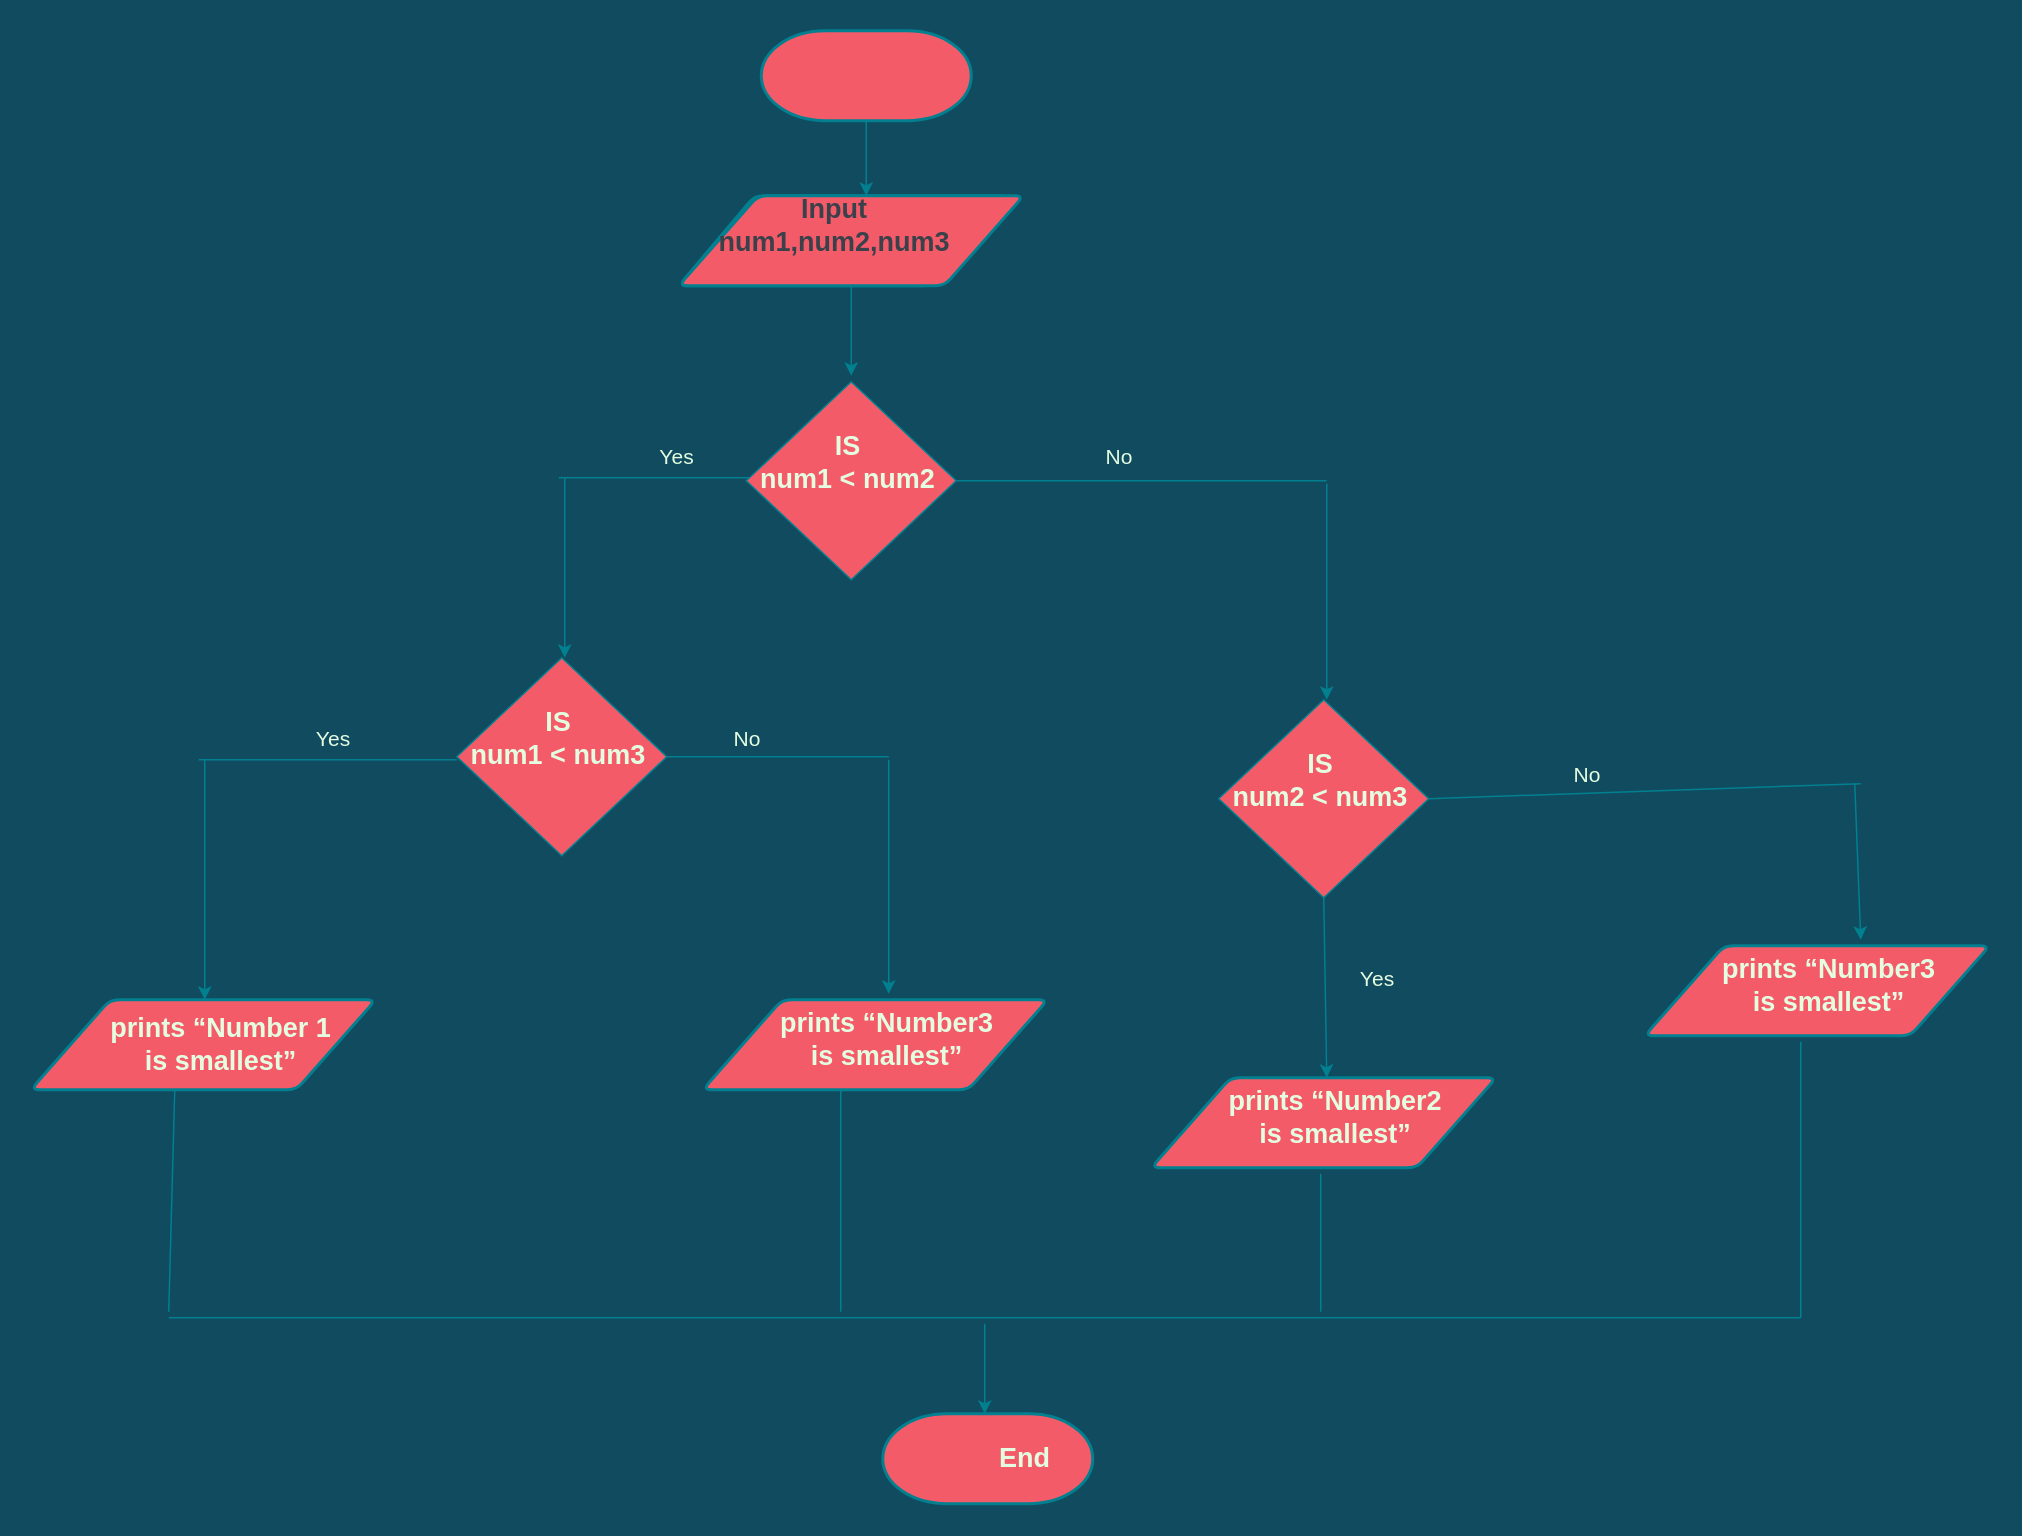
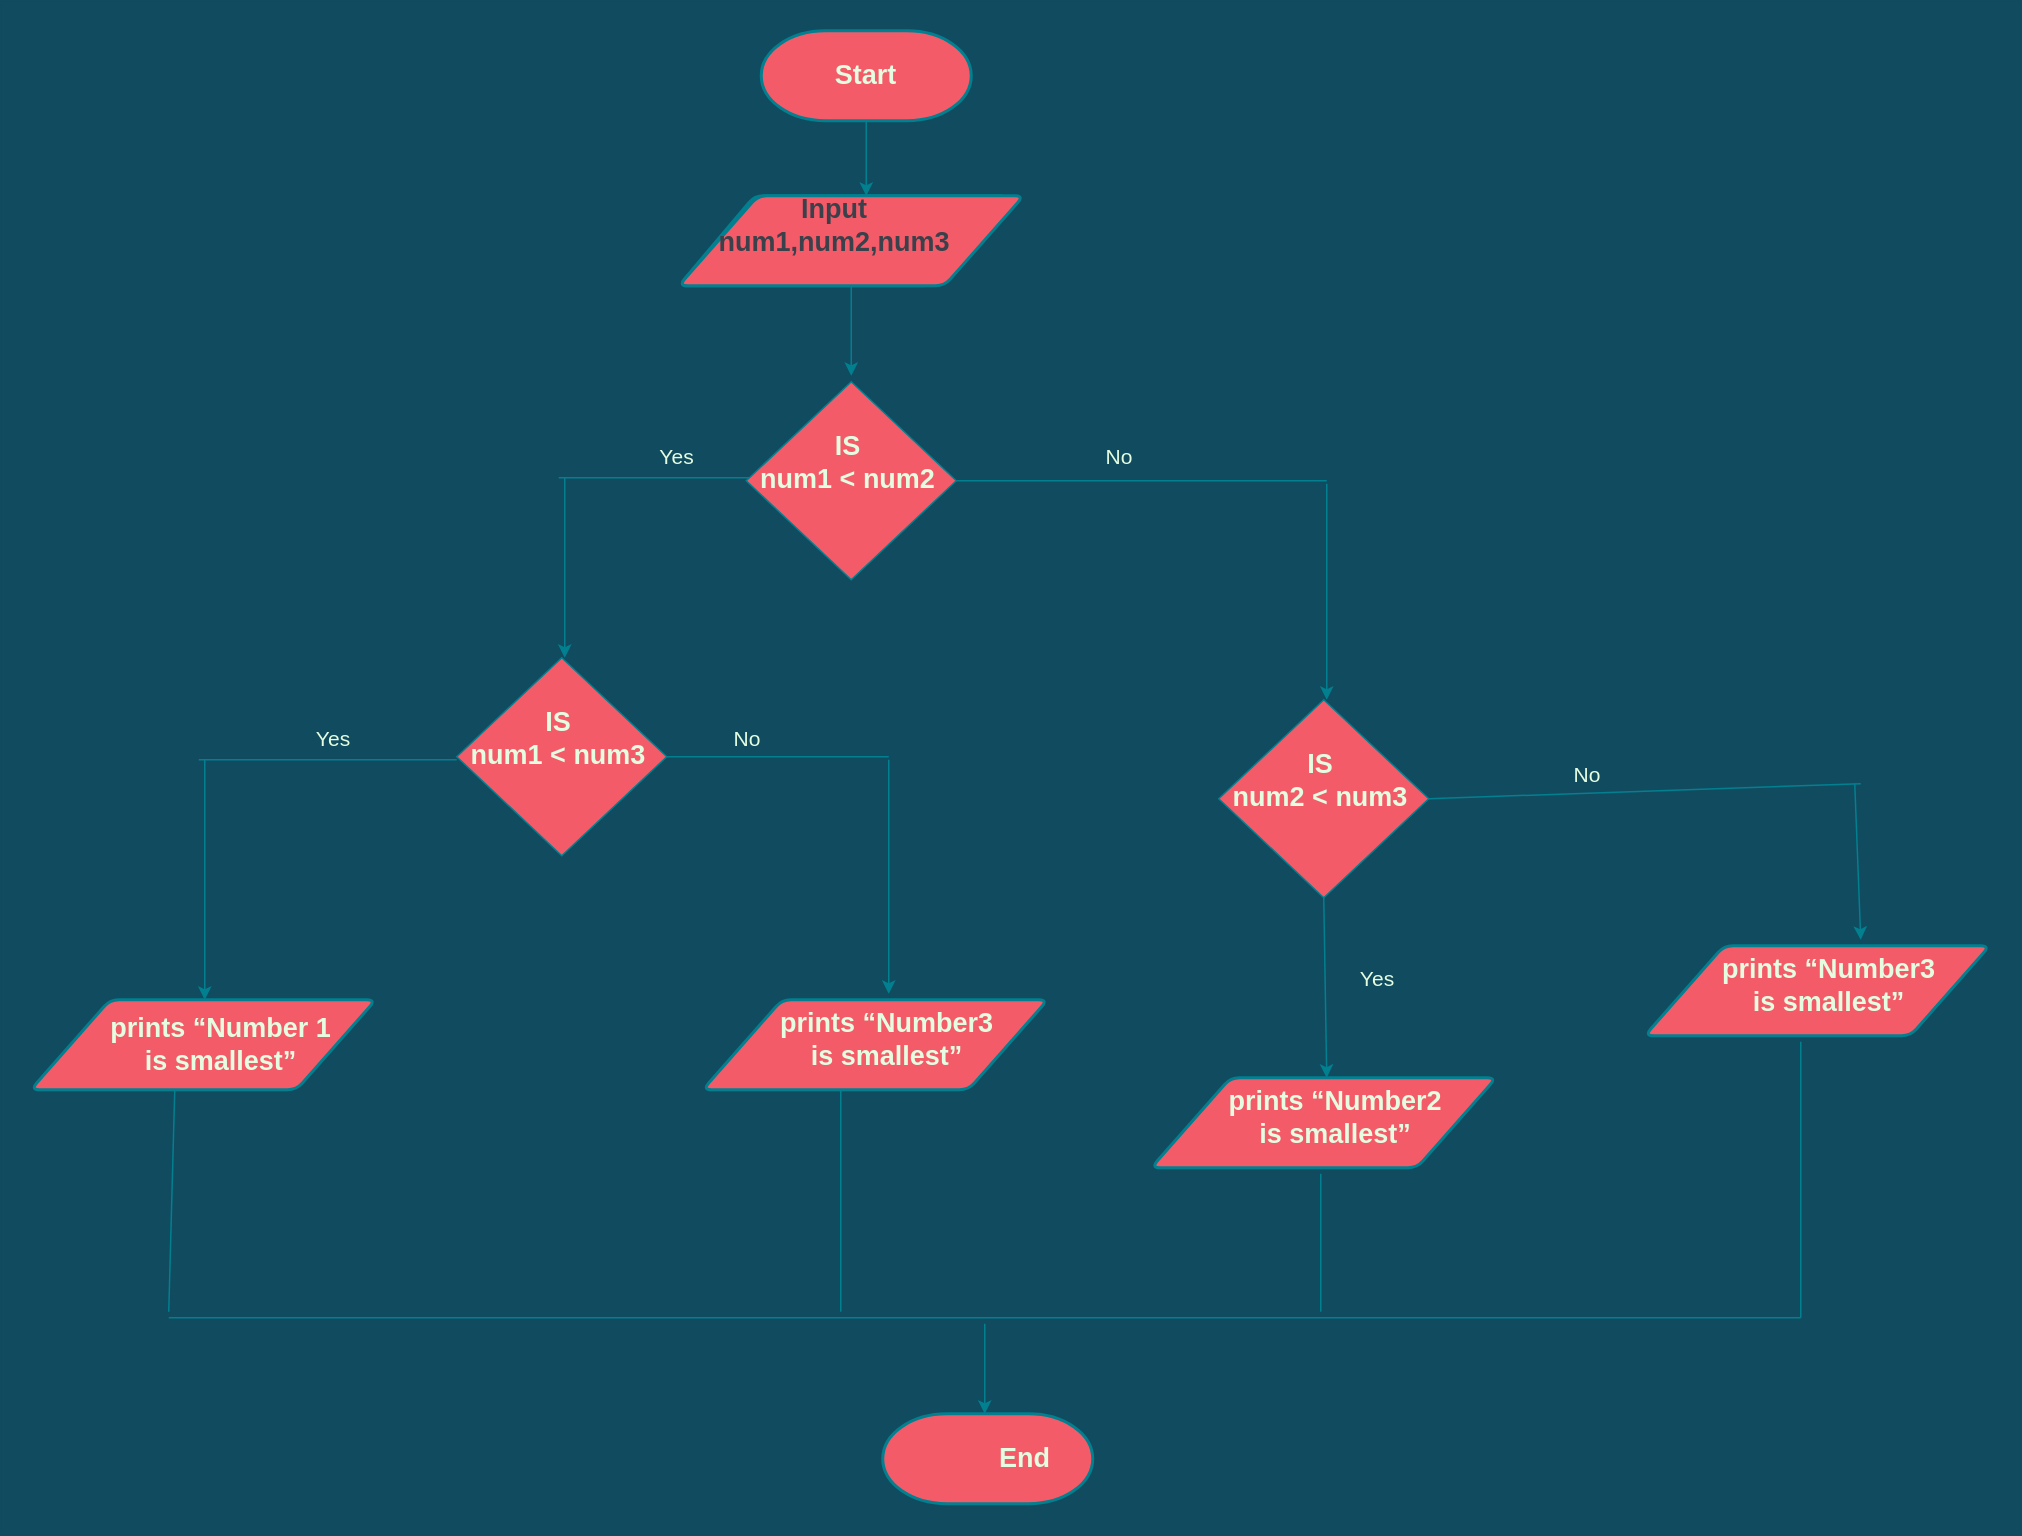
none -> (866, 76)
